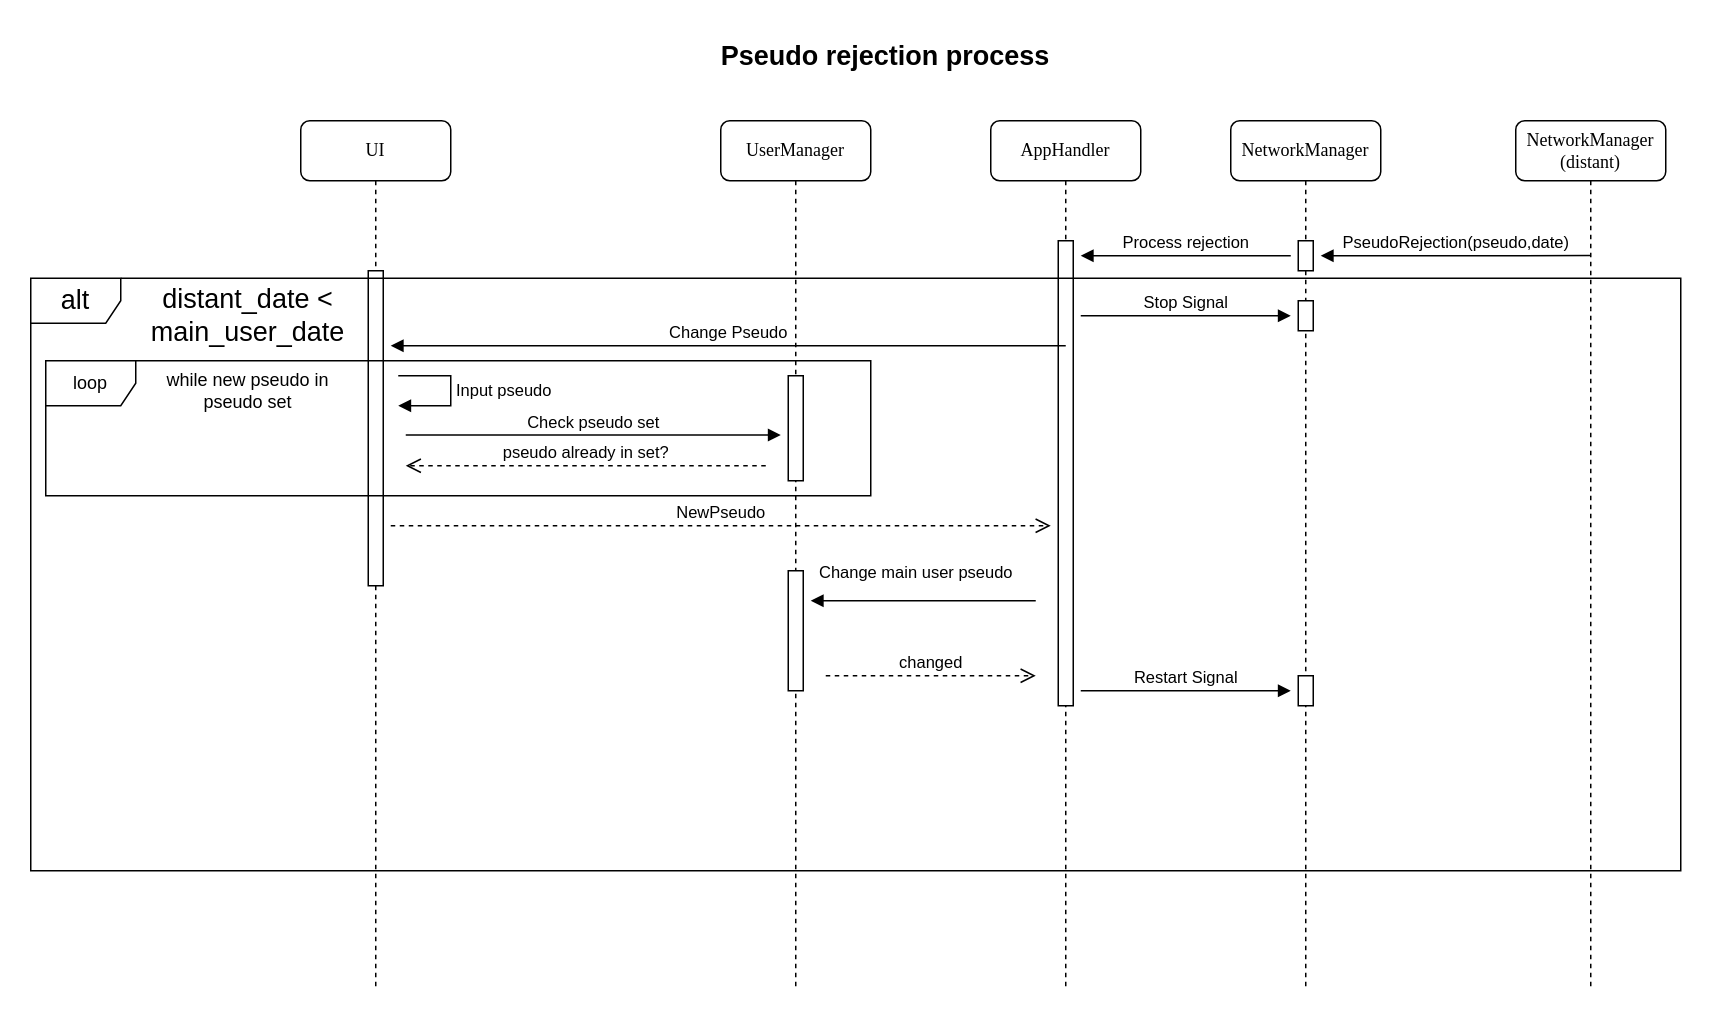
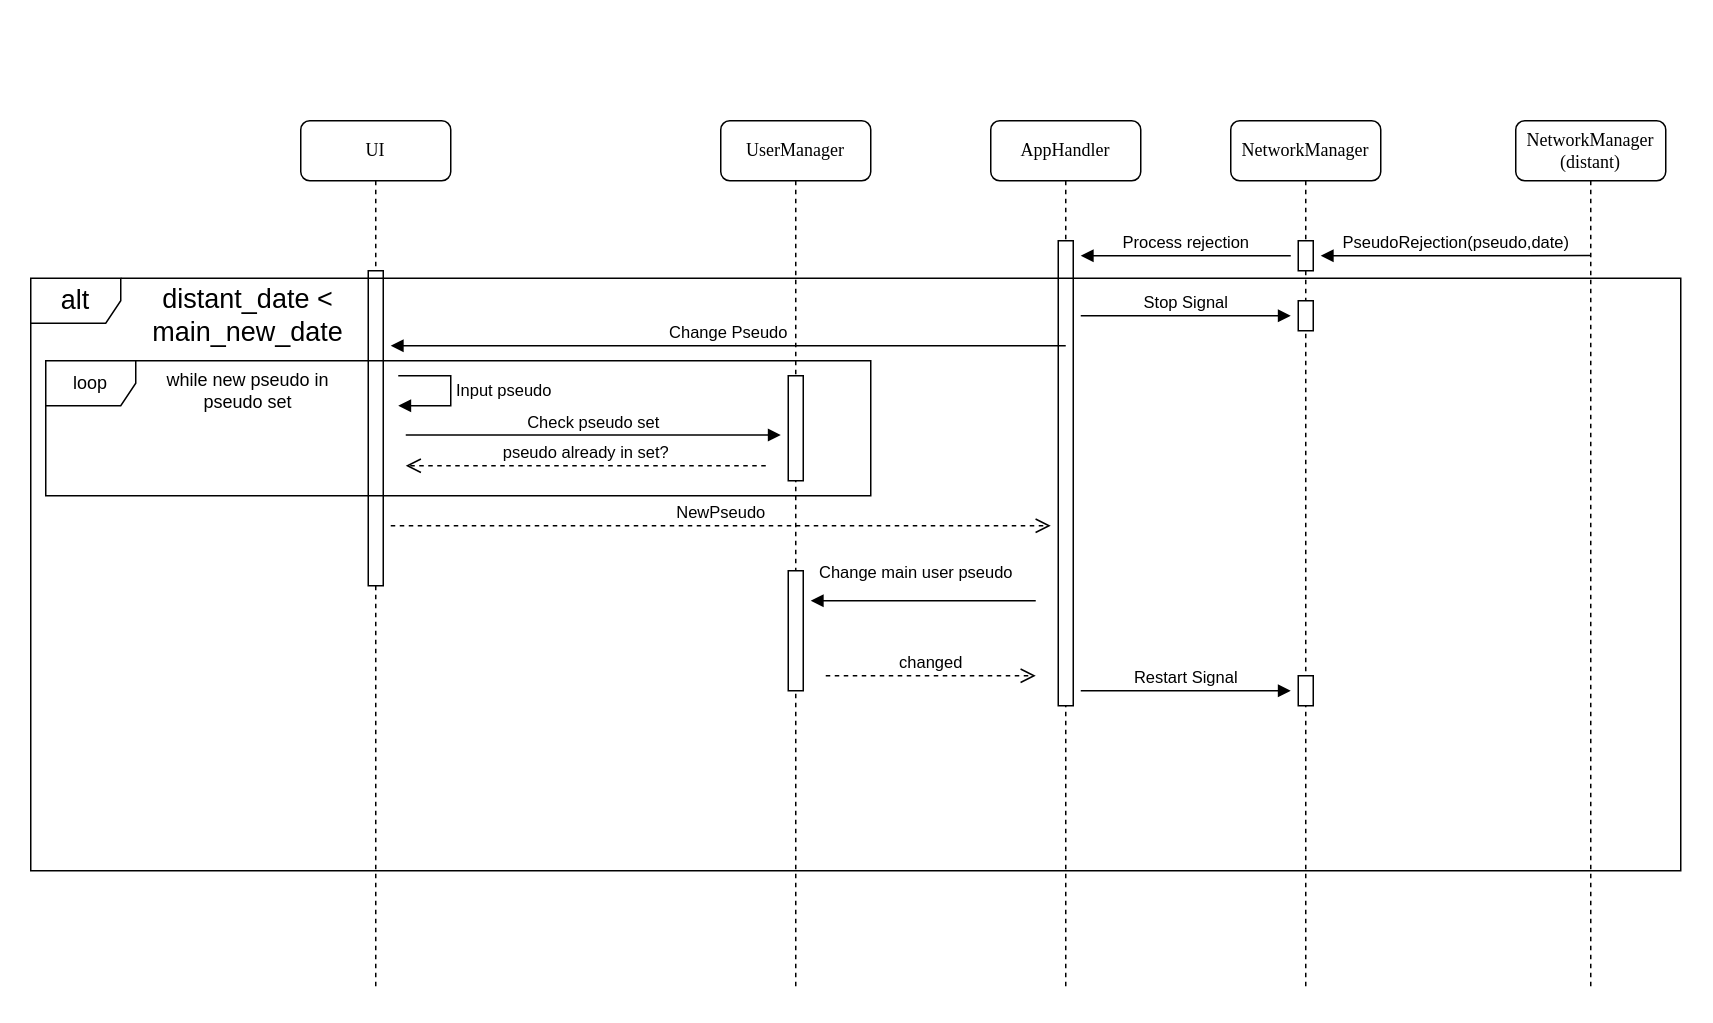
(886, 53) -> none
(248, 316) -> (248, 316)
